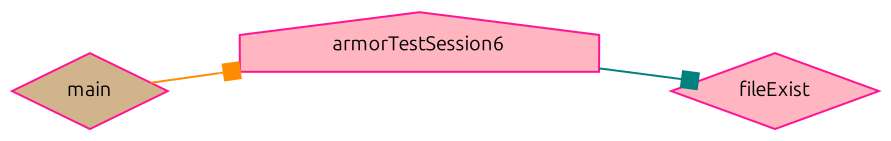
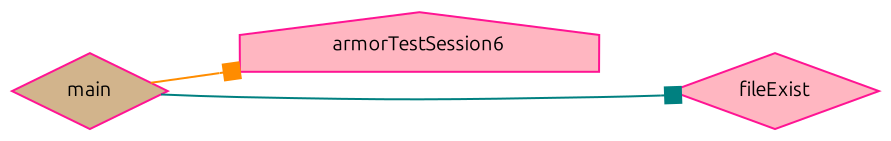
(639, 74) -> (411, 99)
